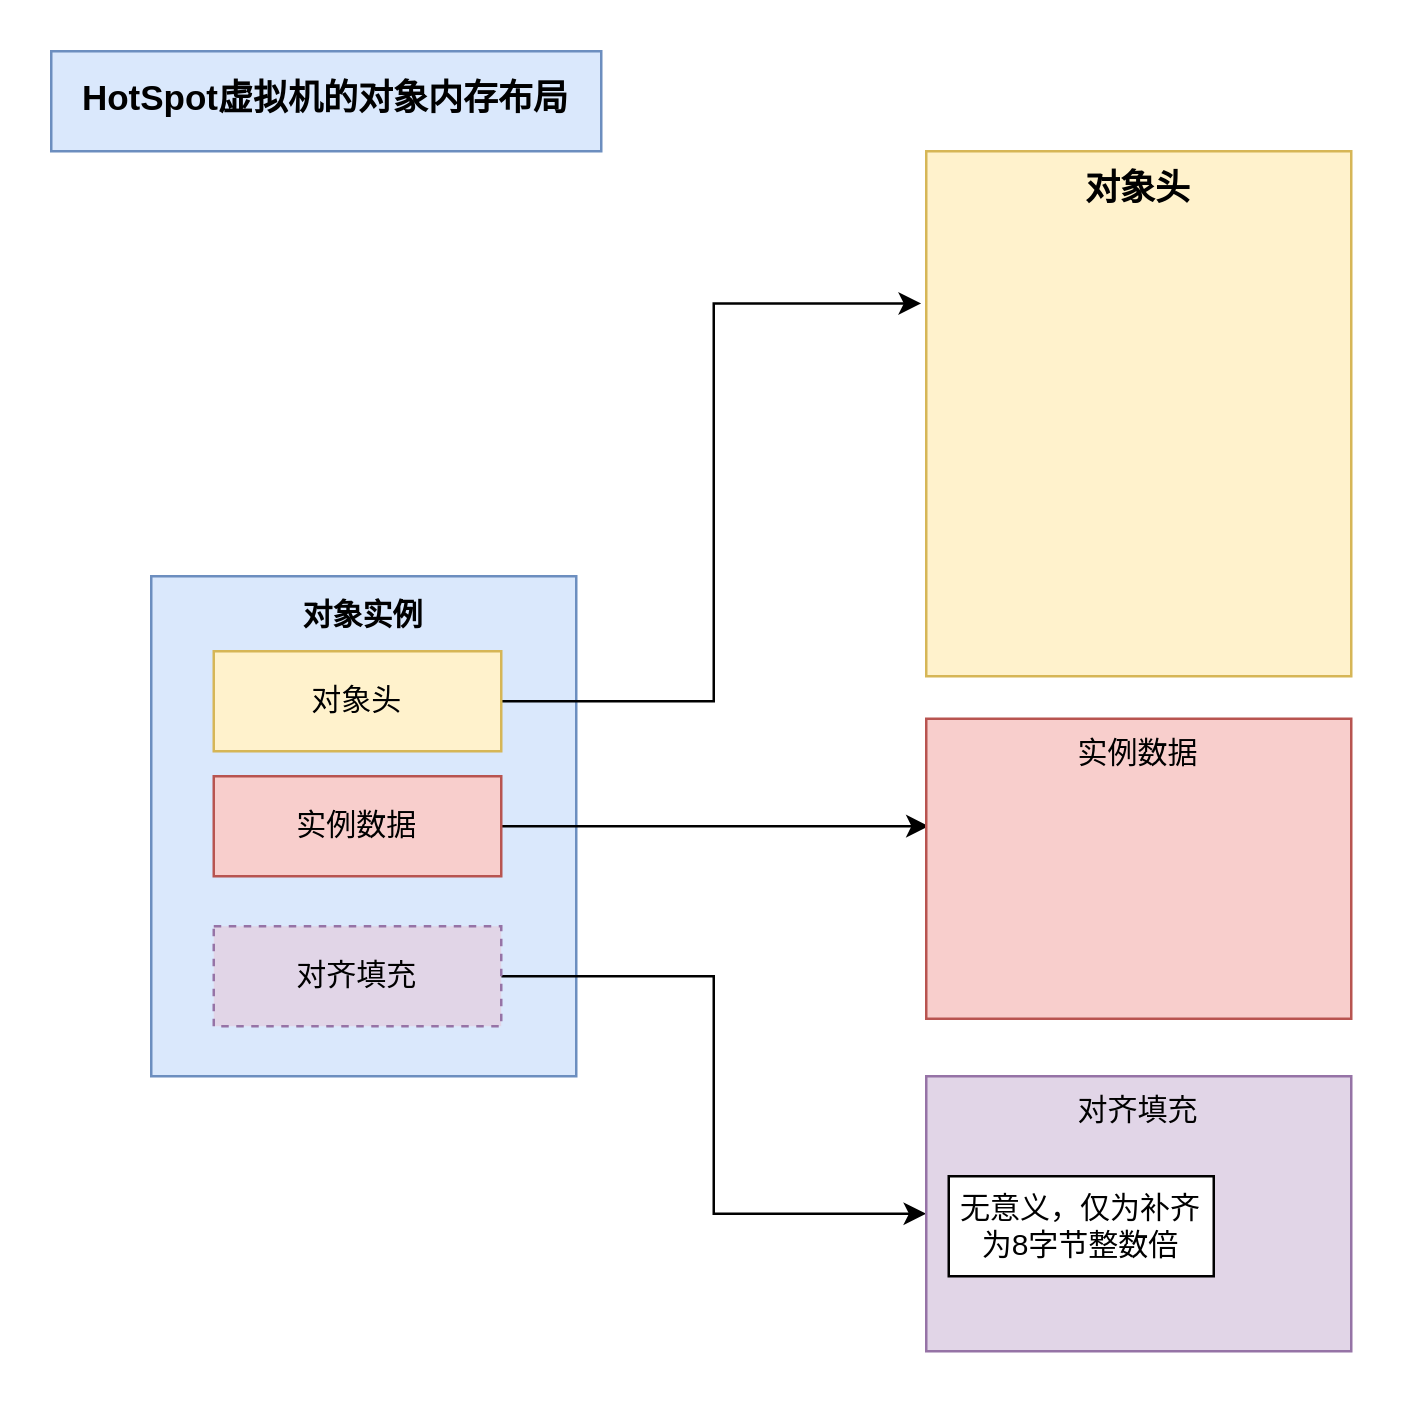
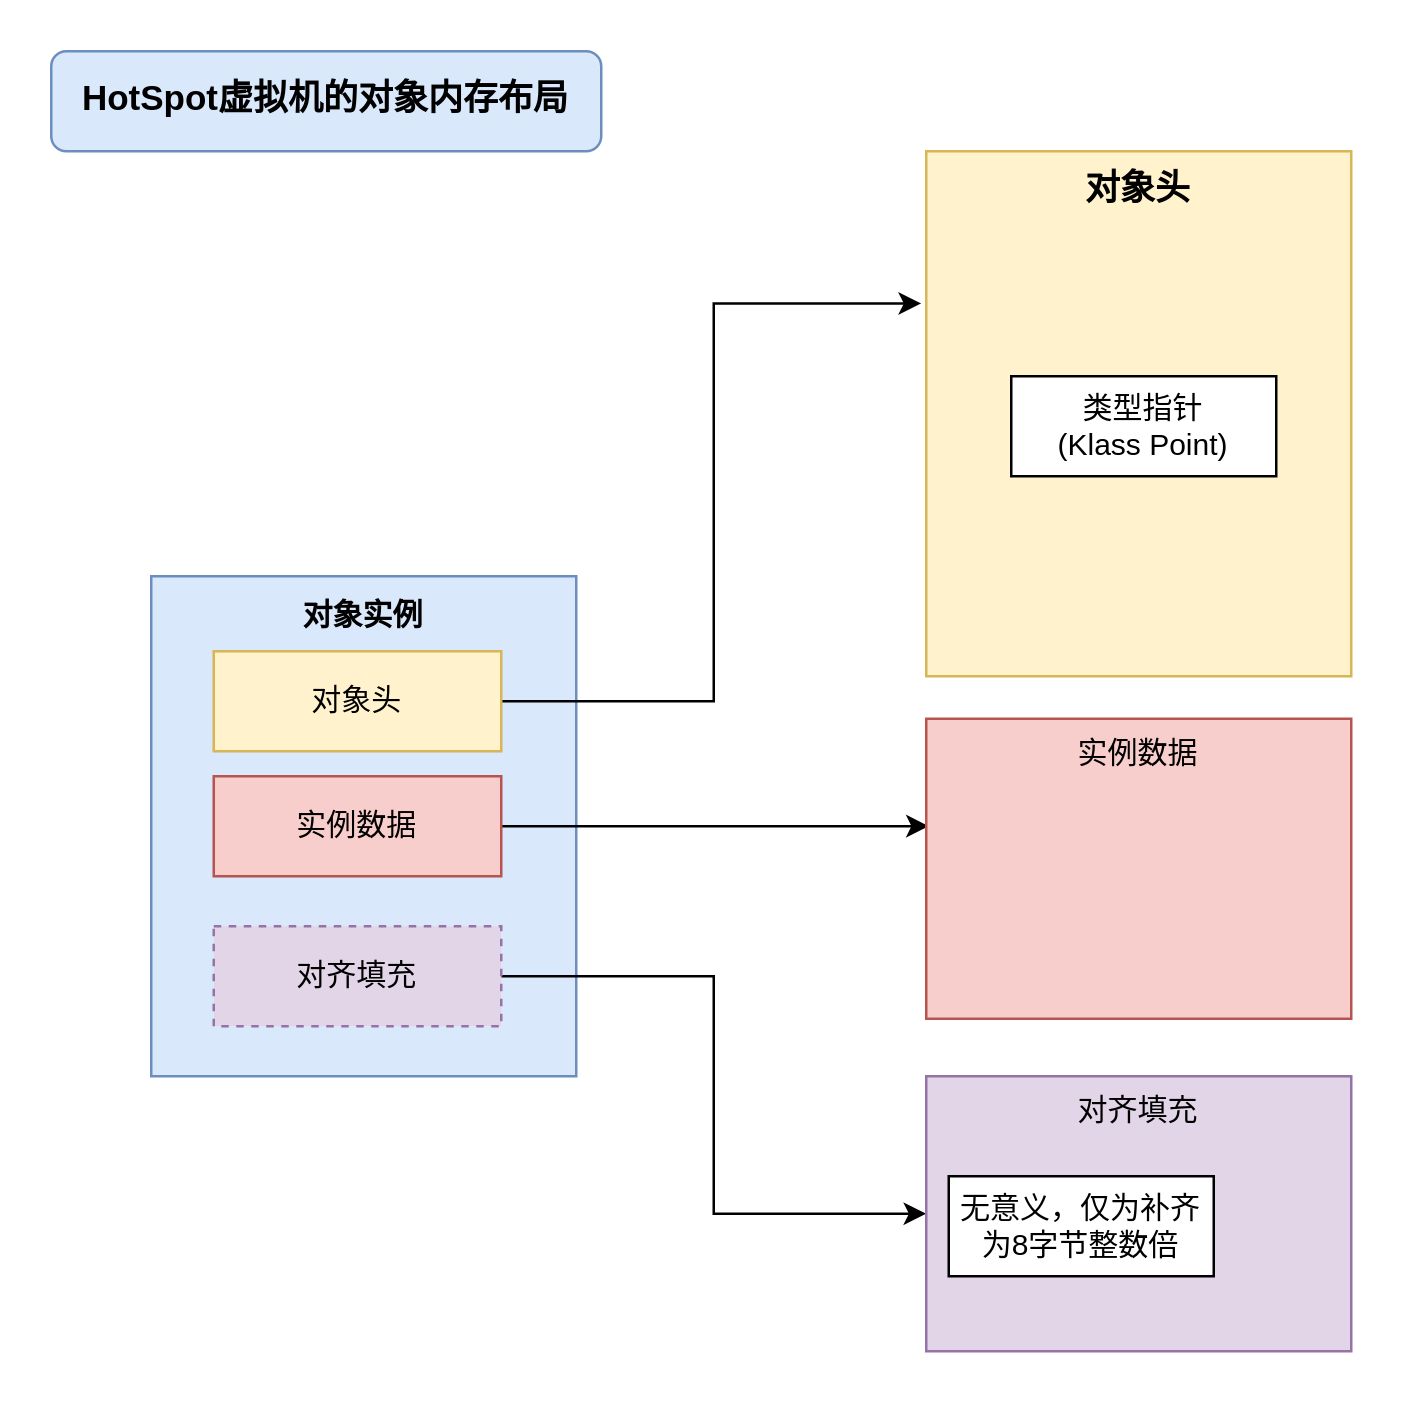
(326, 101) -> (326, 101)
none -> (1144, 426)
